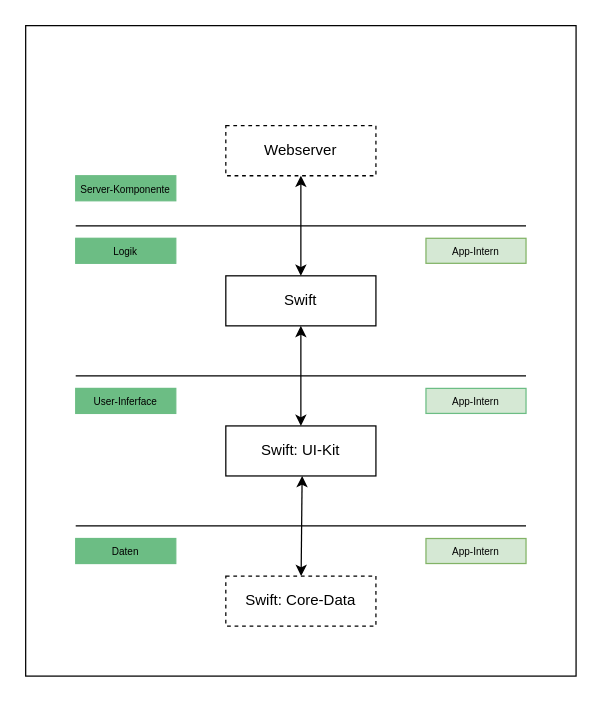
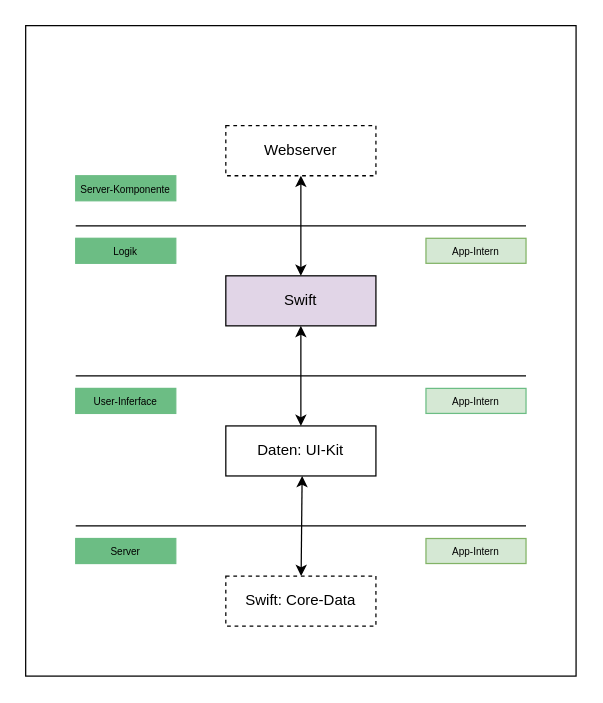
(301, 301) -> (301, 301)
(301, 451) -> (301, 451)
(126, 551) -> (126, 551)
